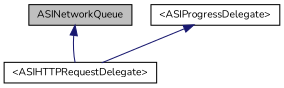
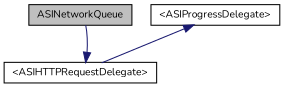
(74, 49) -> (87, 39)
